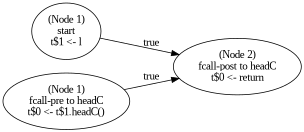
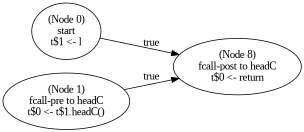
(66, 31) -> (66, 31)
(237, 67) -> (237, 67)
